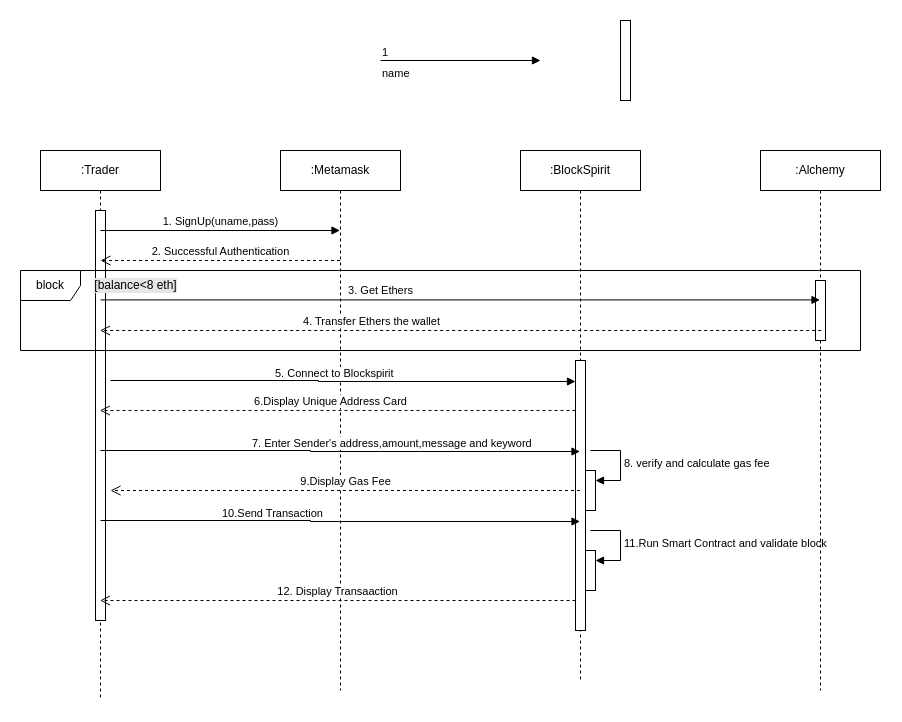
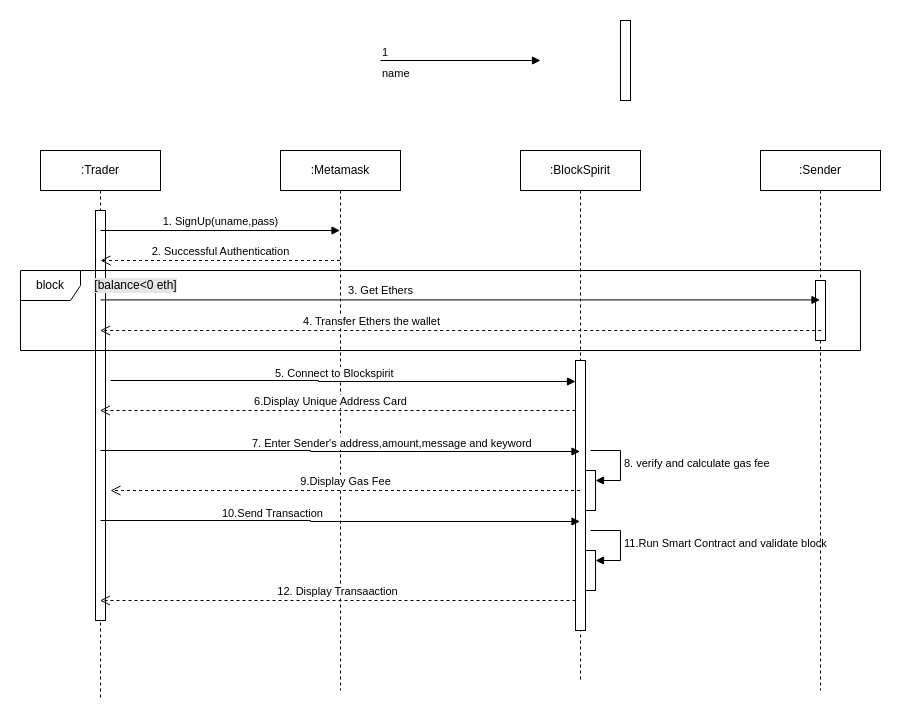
(821, 171) -> (821, 171)
(136, 286) -> (136, 286)
